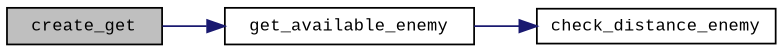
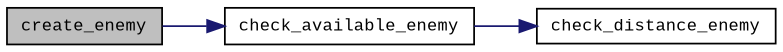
(85, 26) -> (85, 26)
(349, 26) -> (349, 26)
